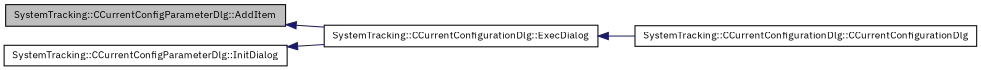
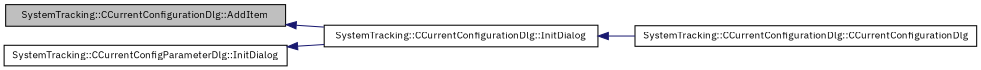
(146, 15) -> (146, 15)
(461, 36) -> (461, 36)
